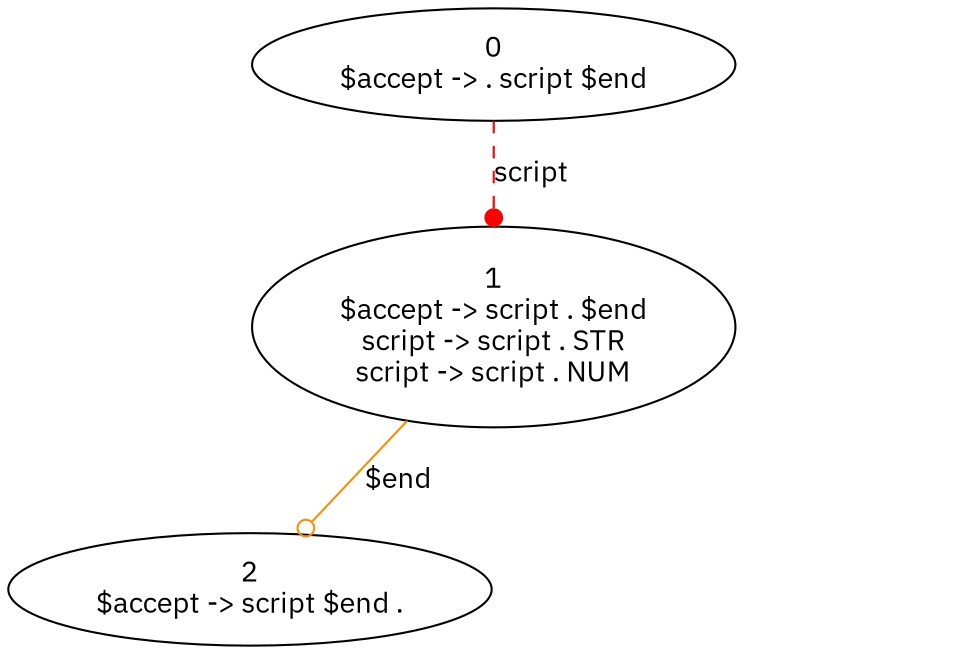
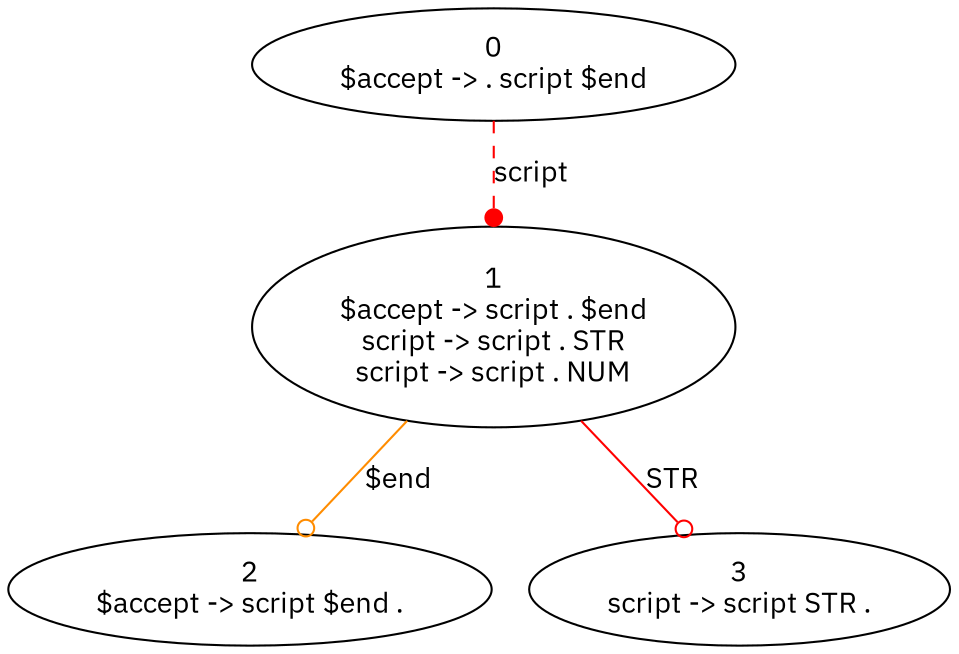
none -> (740, 589)
